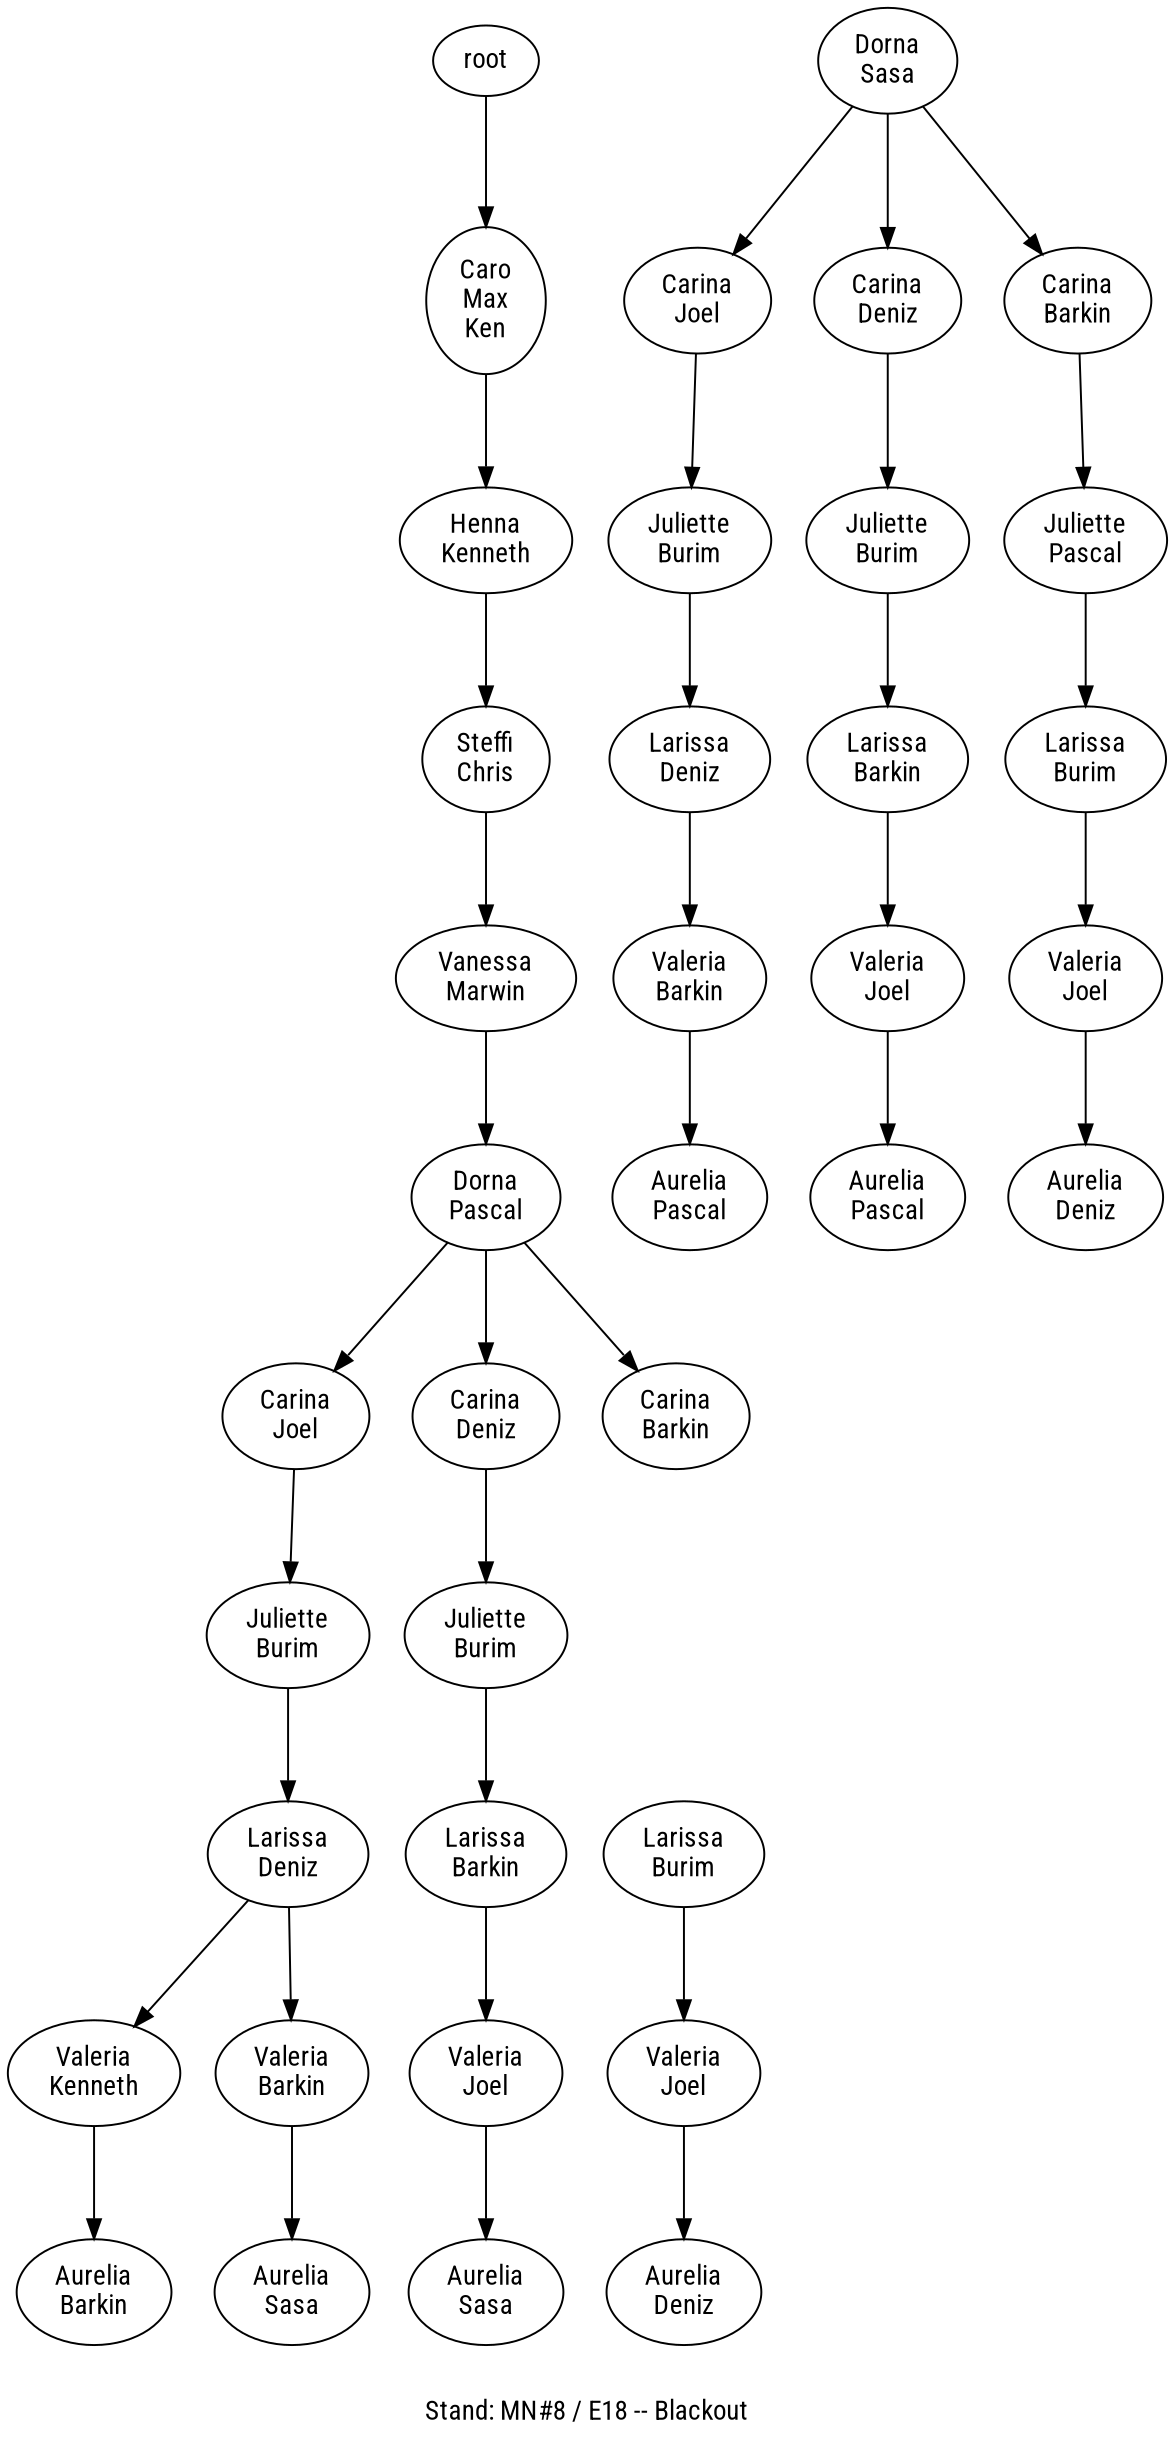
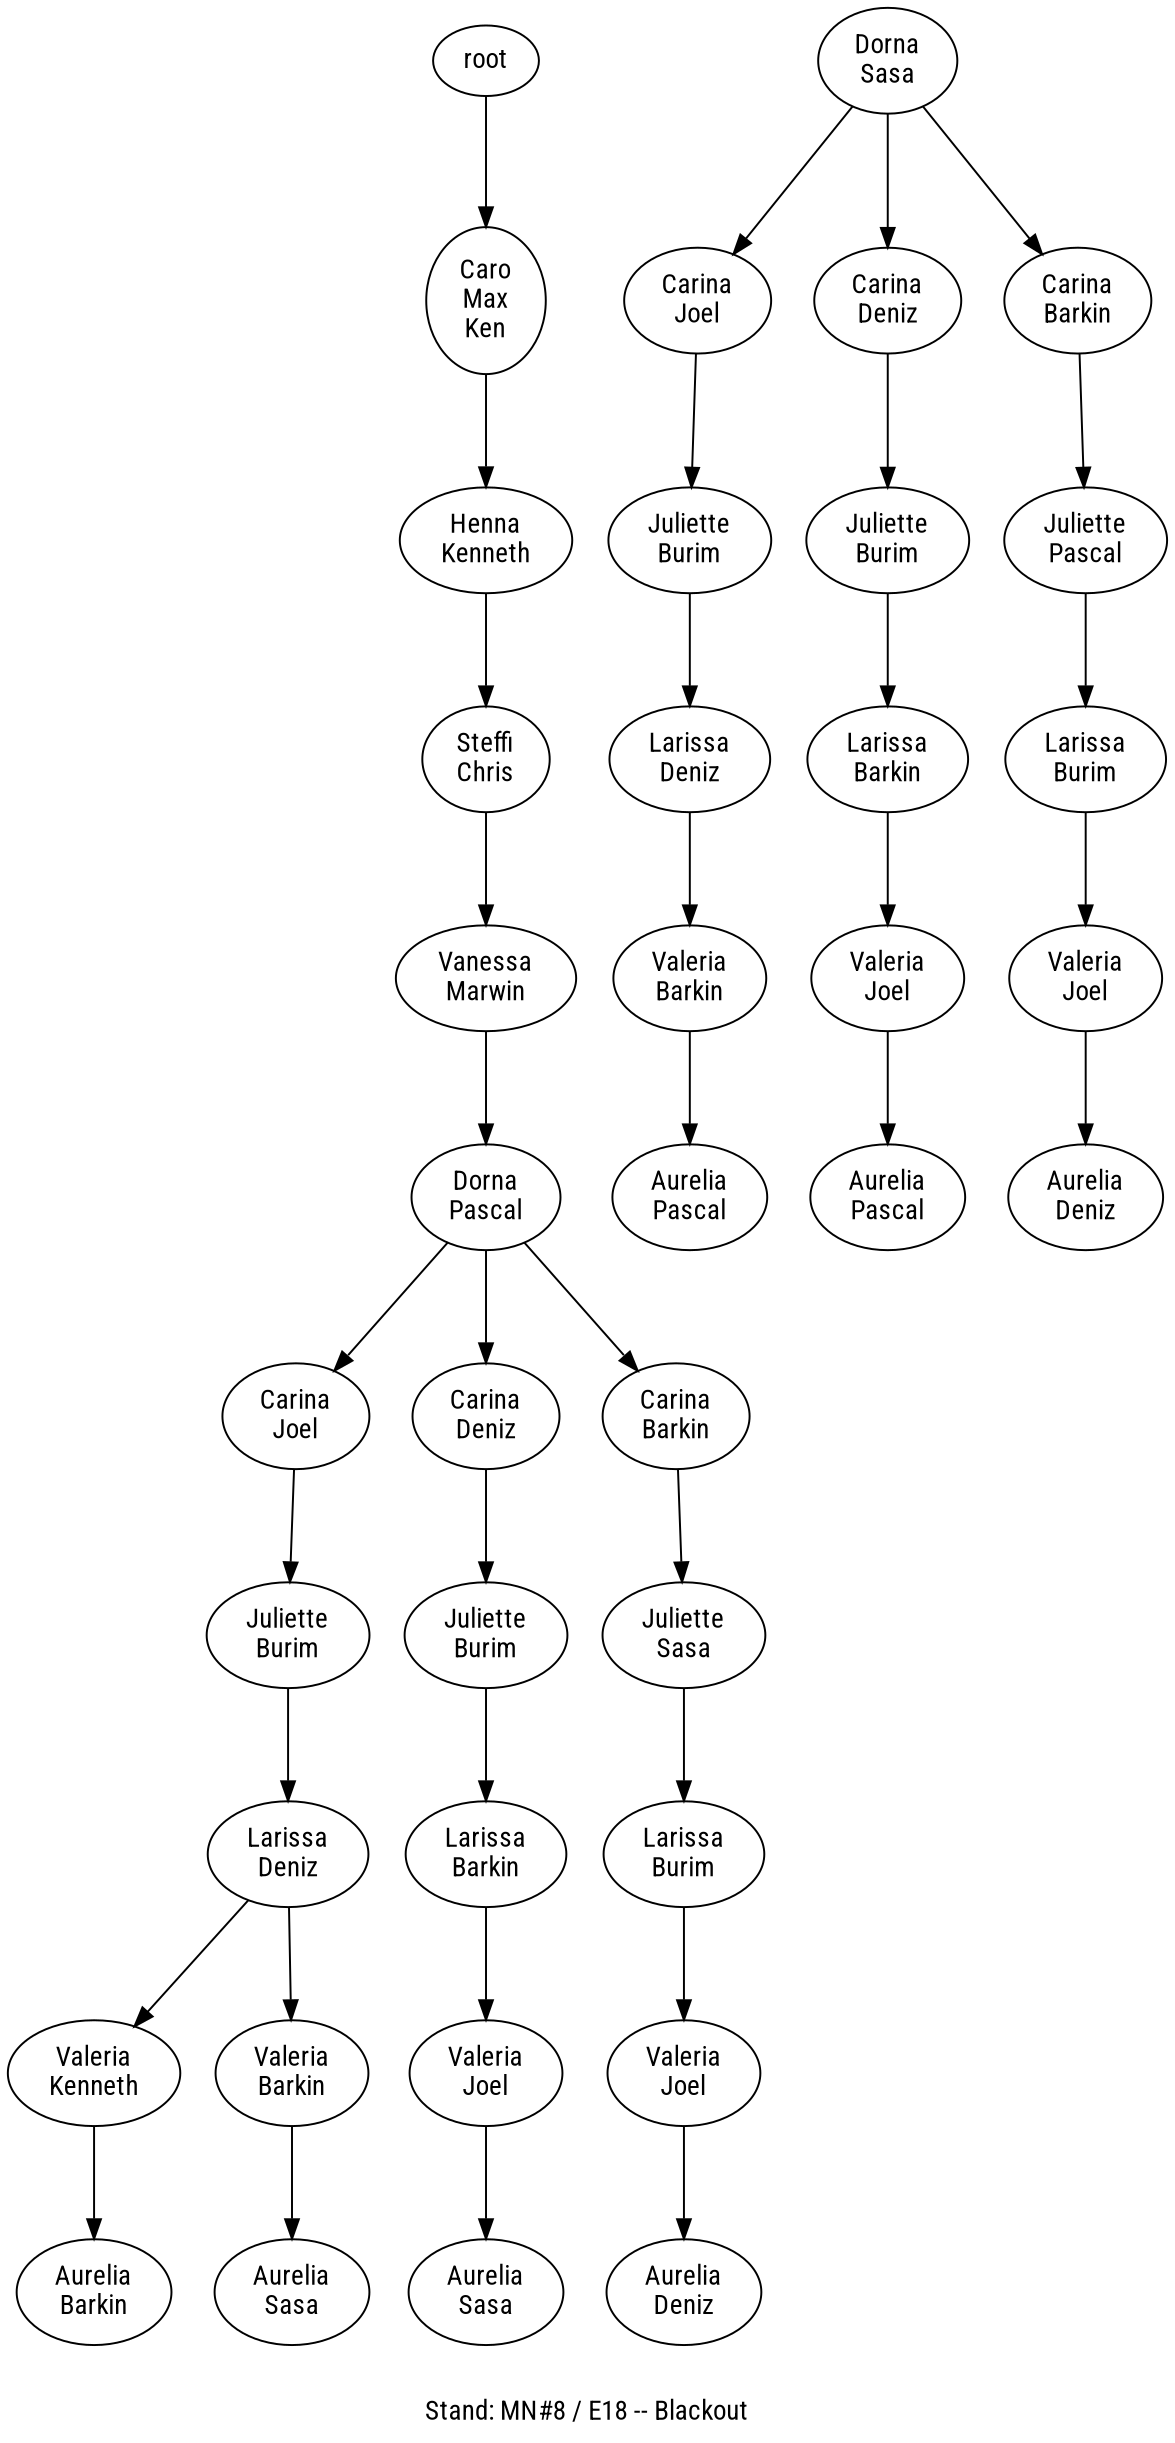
none -> (684, 1635)
